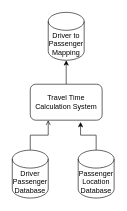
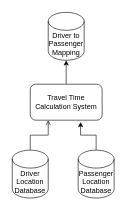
(30, 182) -> (30, 182)
